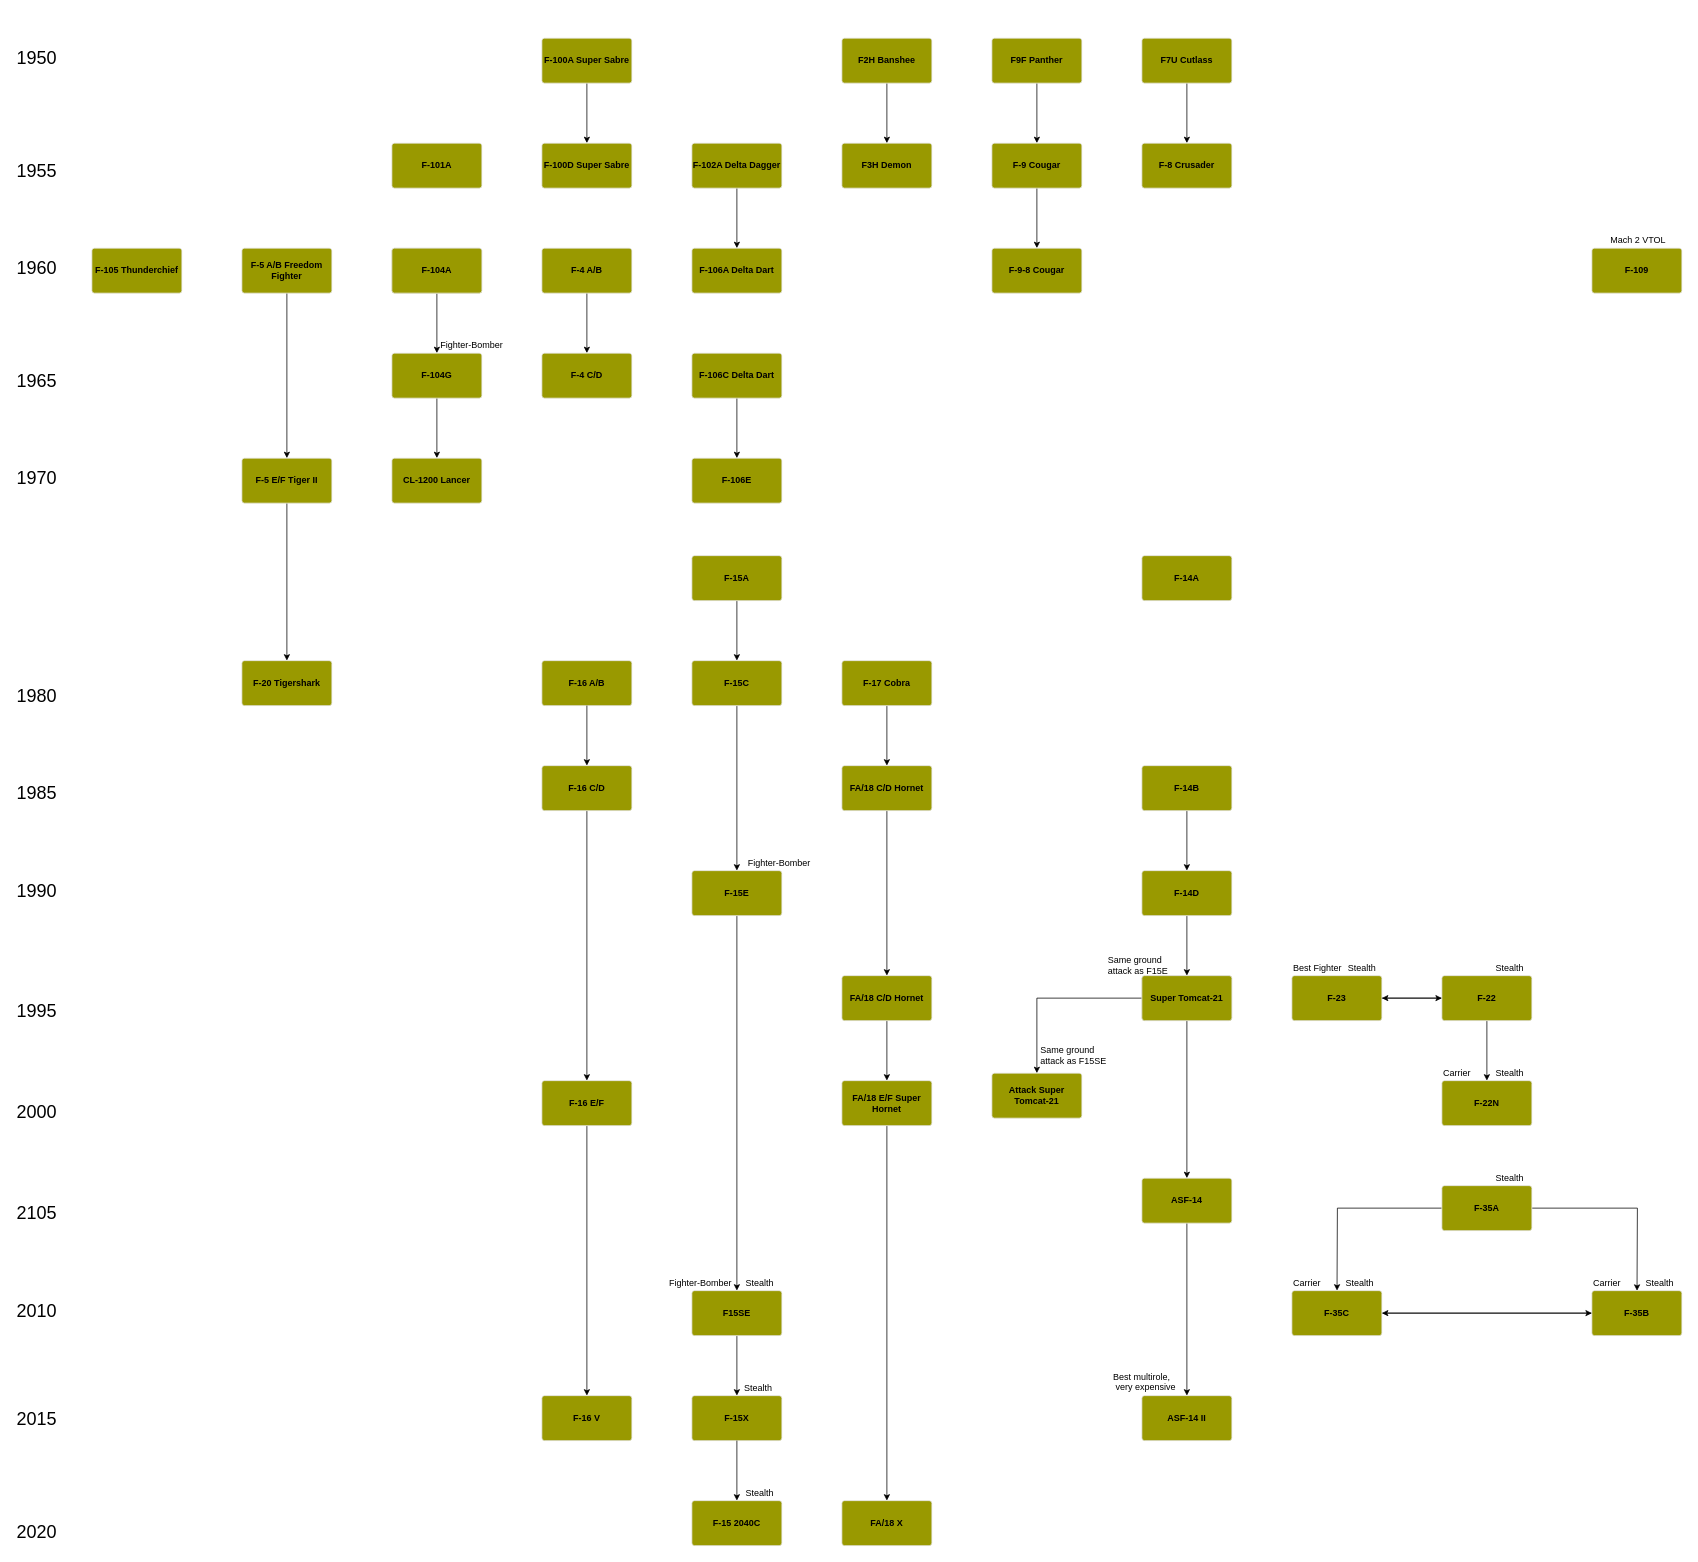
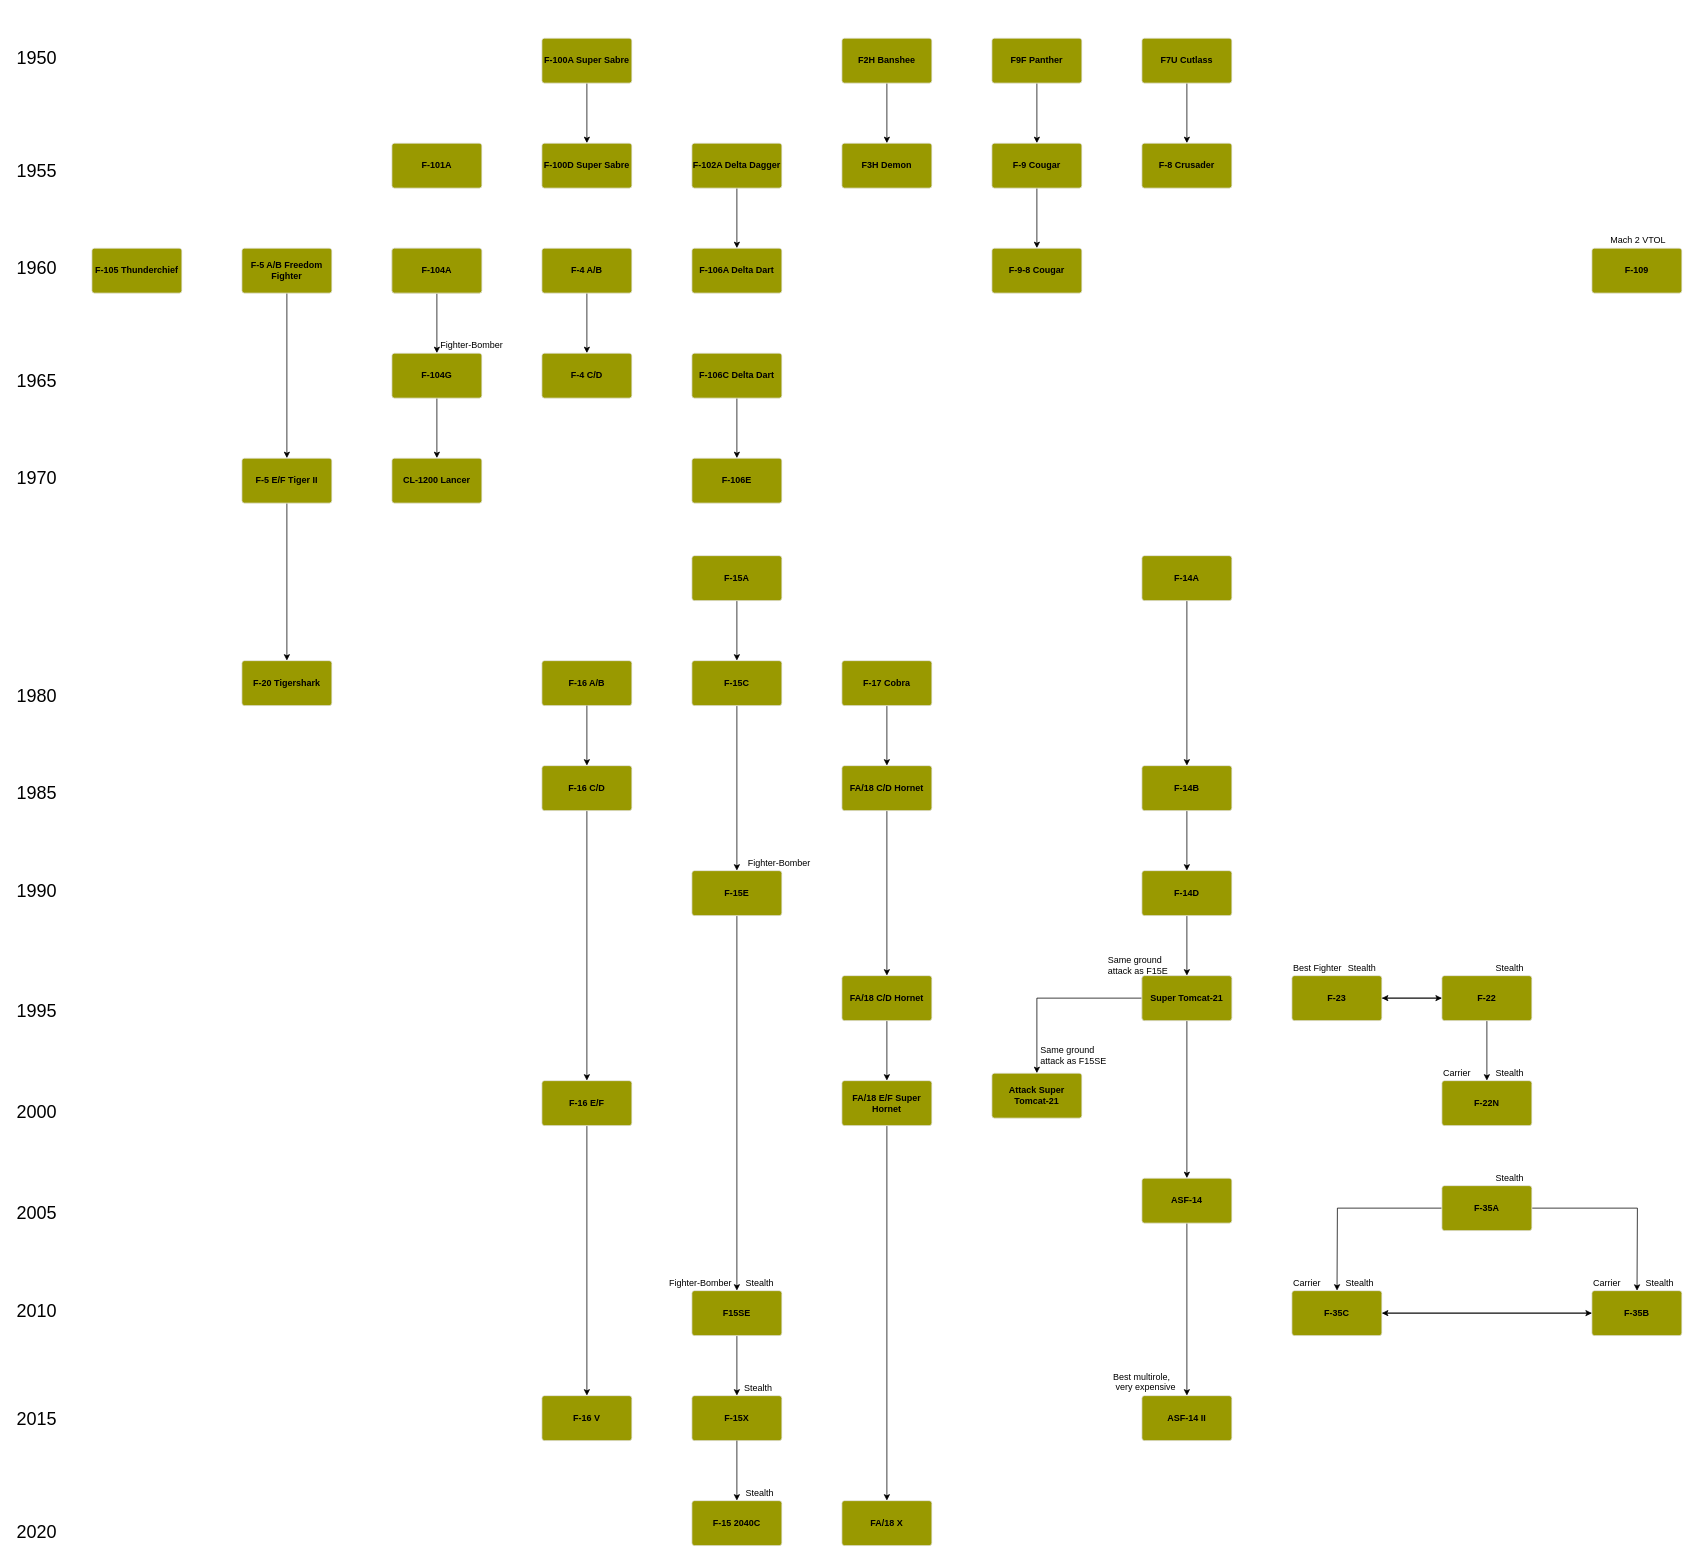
none -> (1187, 759)
(27, 1208) -> (27, 1208)
